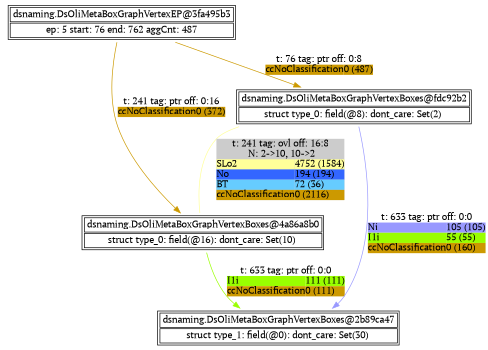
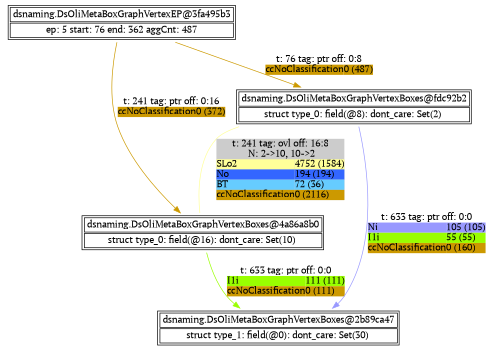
(122, 30) -> (122, 30)
